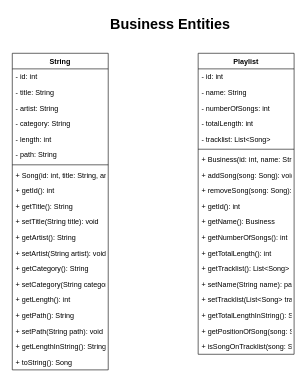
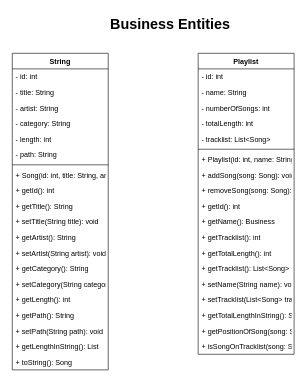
(258, 160) -> (256, 160)
(248, 238) -> (238, 238)
(253, 284) -> (252, 284)
(69, 347) -> (65, 347)
